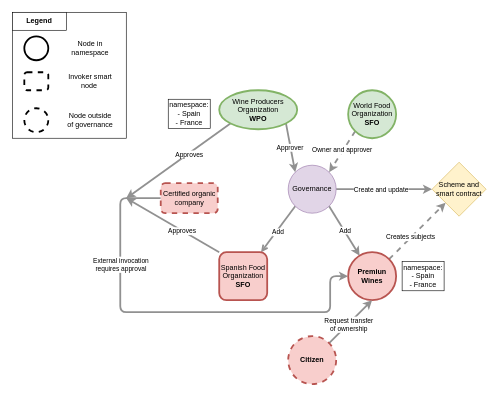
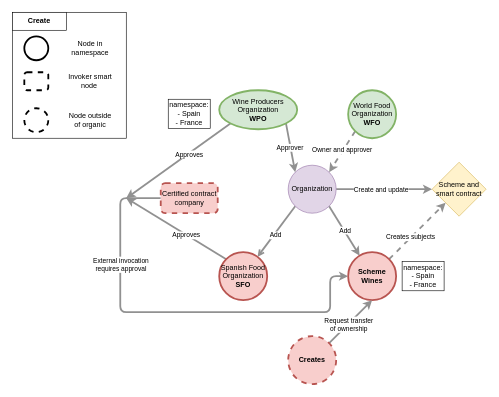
(39, 21) -> (39, 21)
(372, 114) -> (372, 114)
(90, 120) -> (90, 120)
(312, 189) -> (312, 189)
(190, 198) -> (190, 198)
(243, 276) -> (243, 276)
(372, 276) -> (372, 276)
(312, 360) -> (312, 360)
